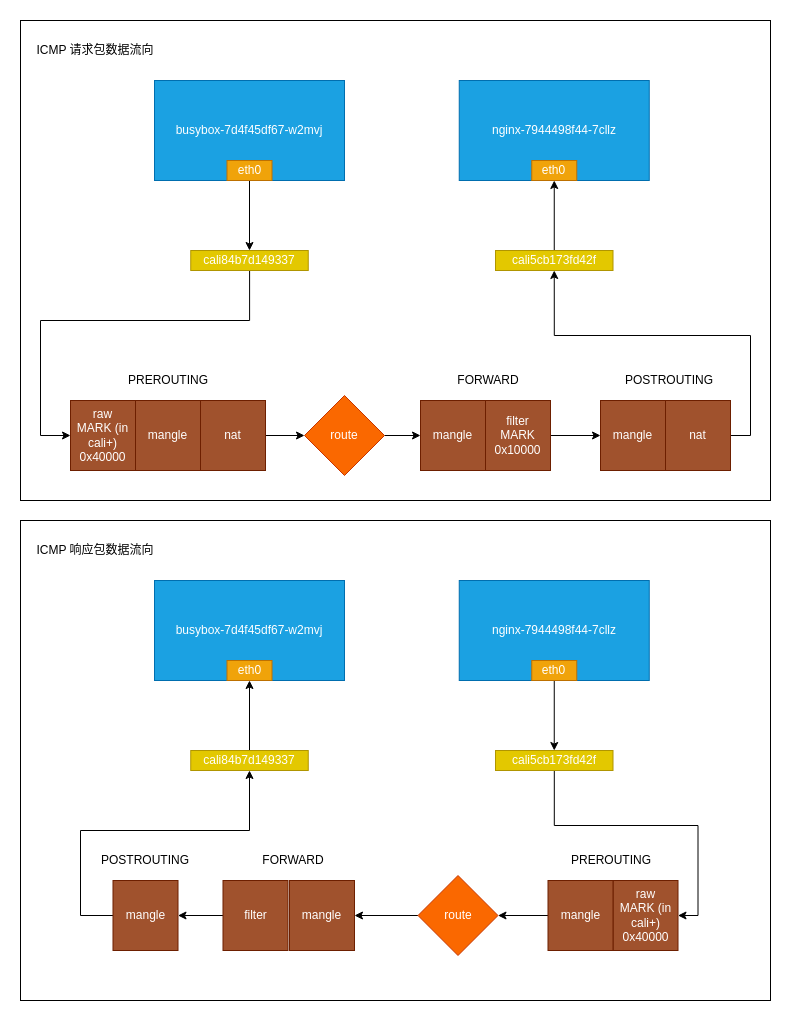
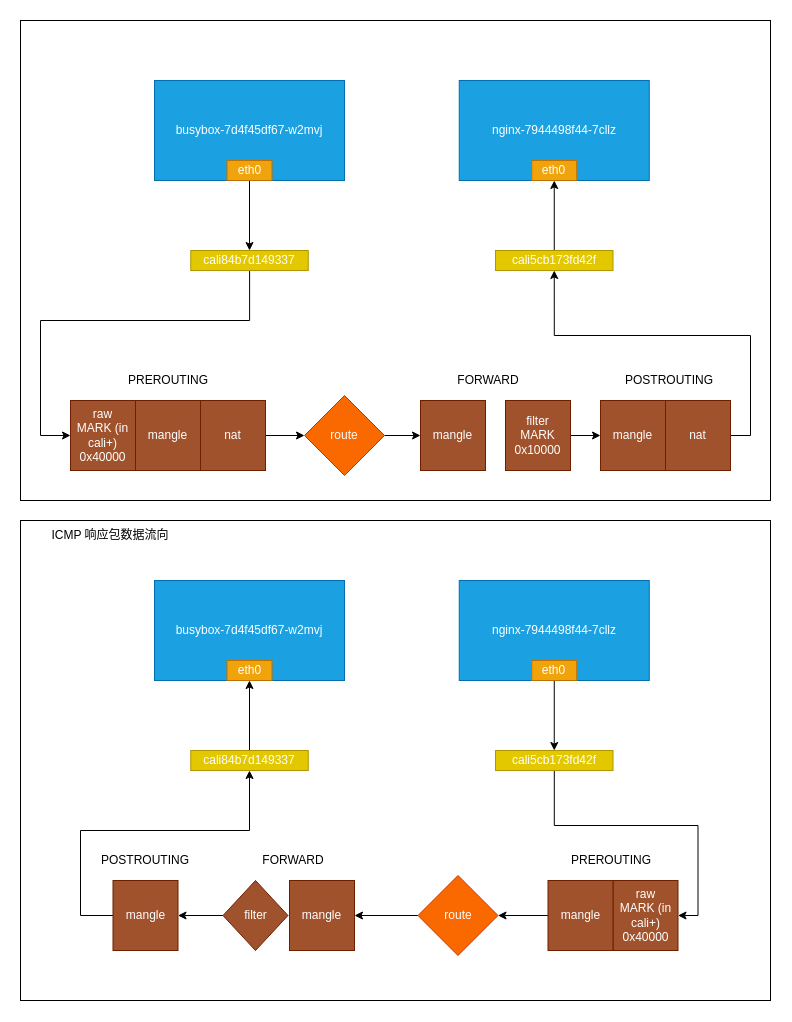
(96, 51) -> none
(518, 436) -> (538, 436)
(96, 551) -> (111, 536)
(256, 916) -> (256, 916)
